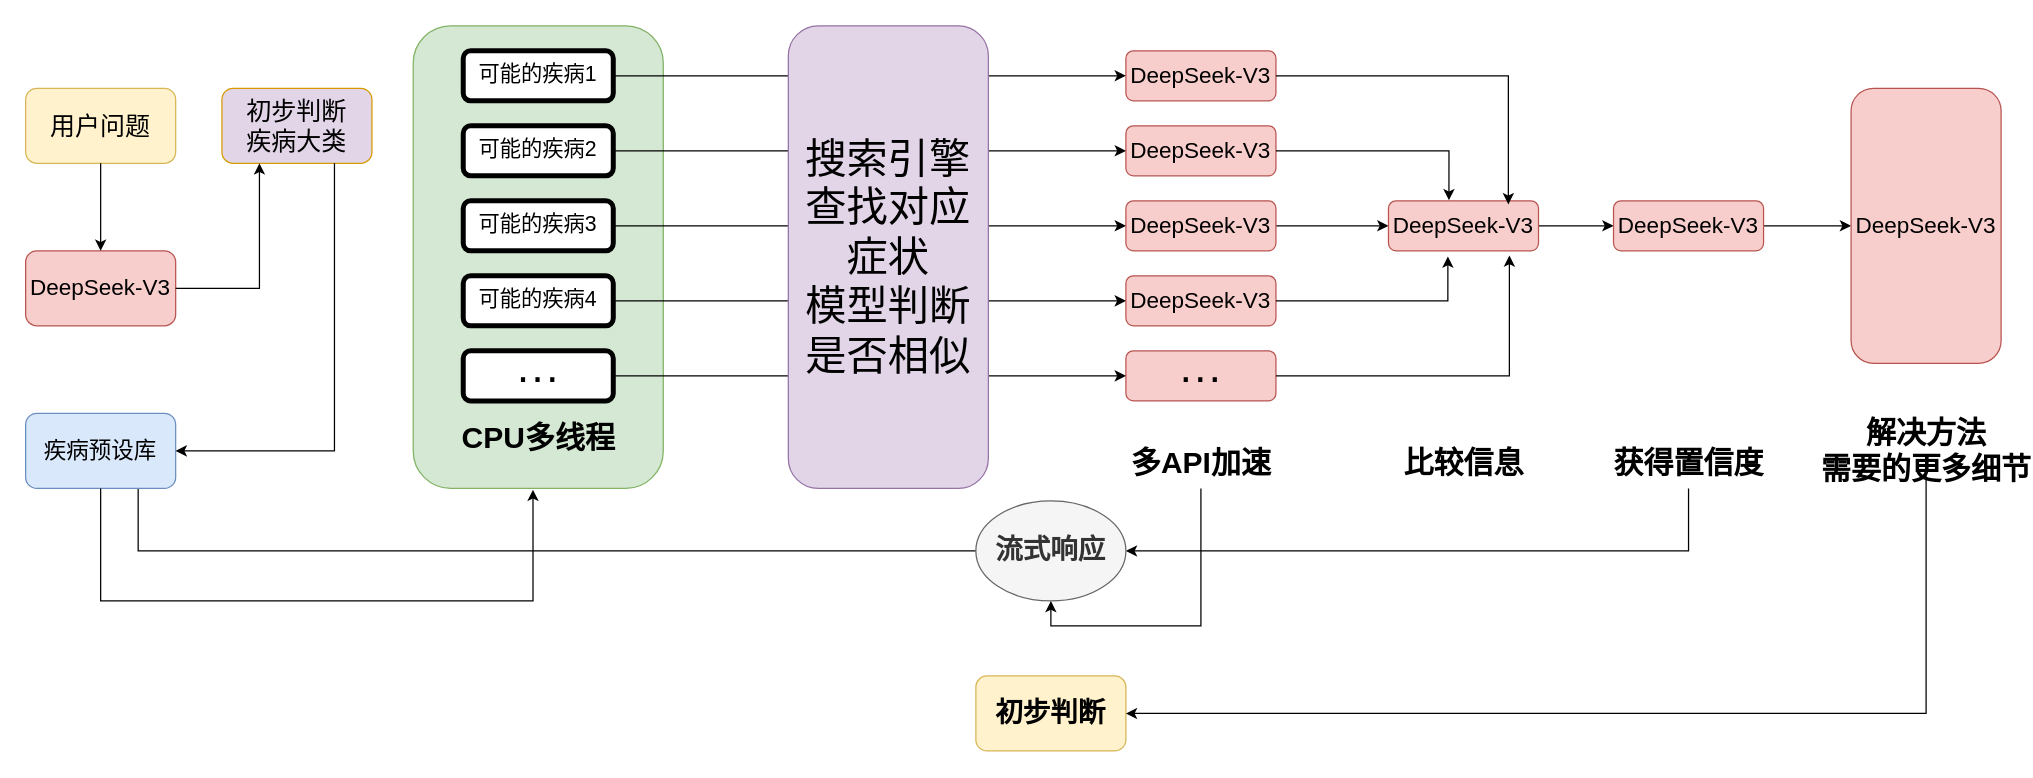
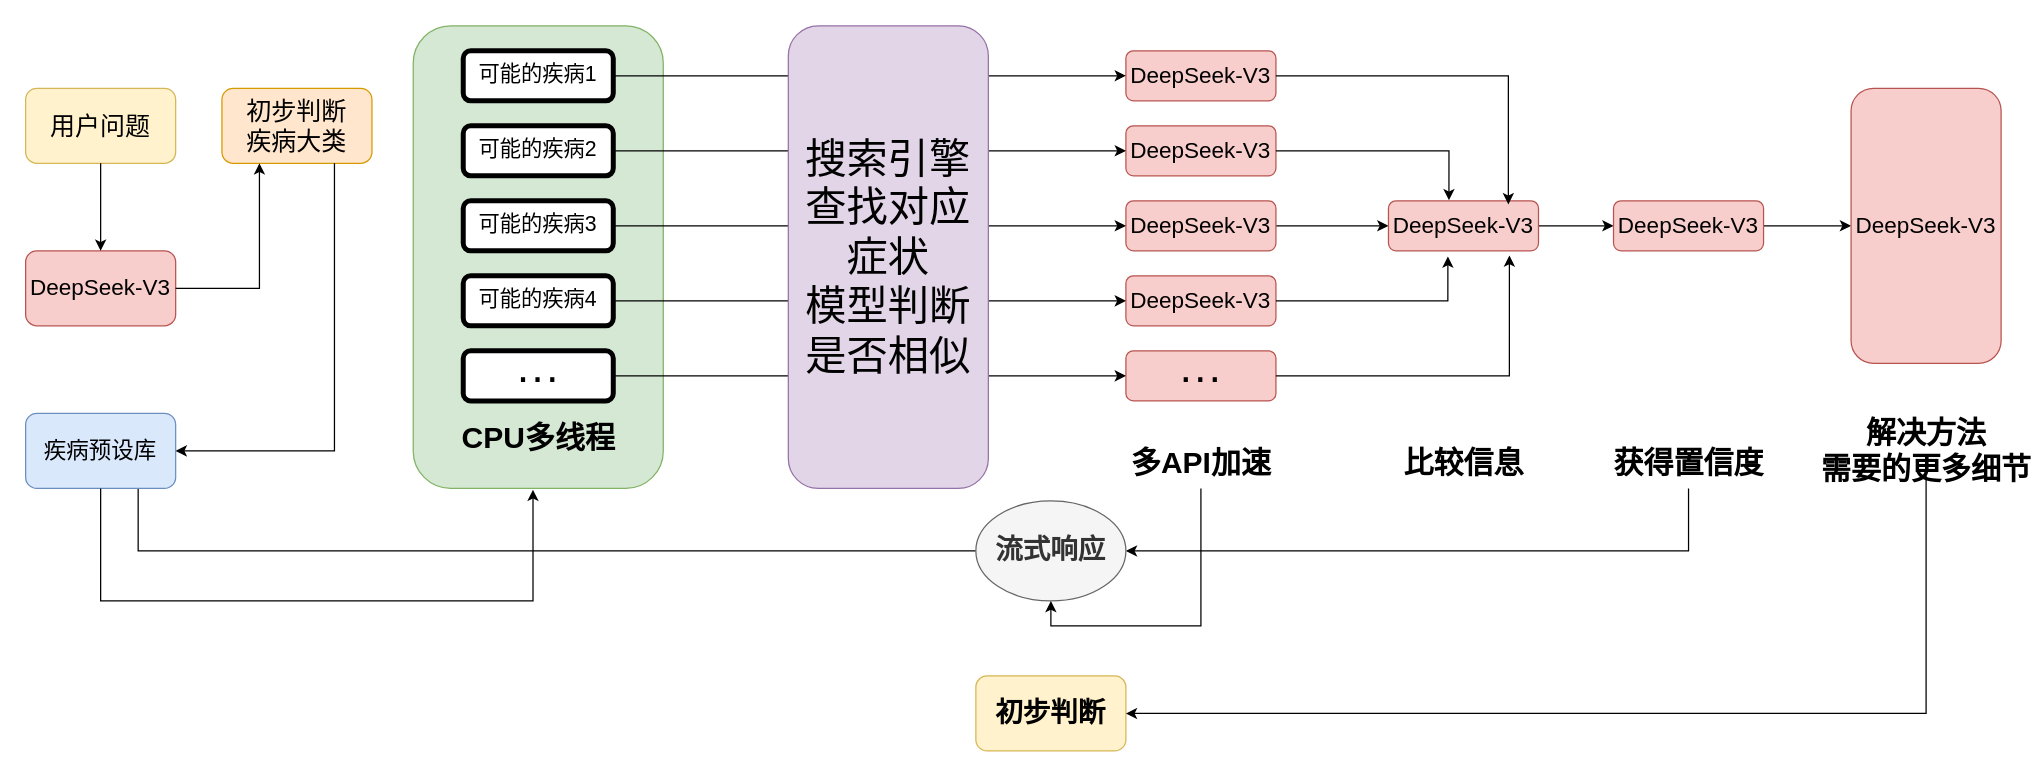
(297, 126) -> (297, 126)
